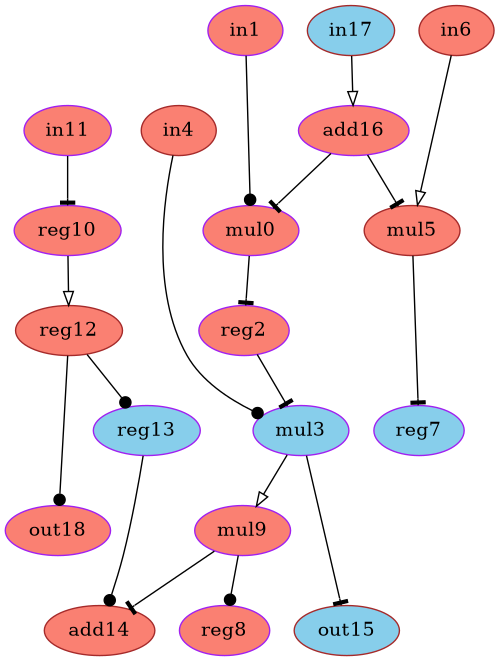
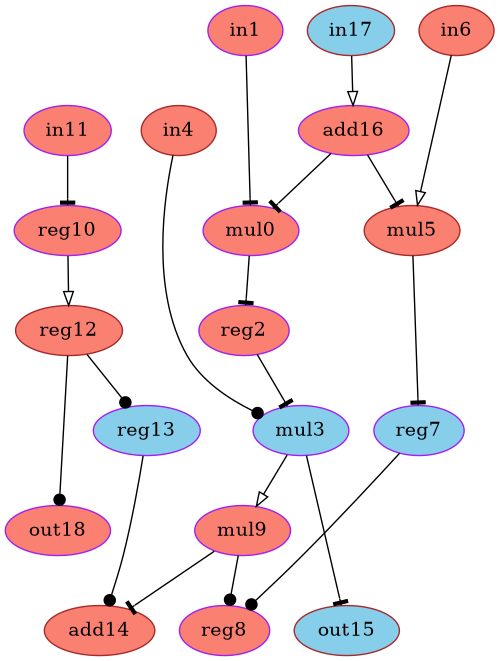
(248, 127) -> (248, 127)
none -> (333, 525)
